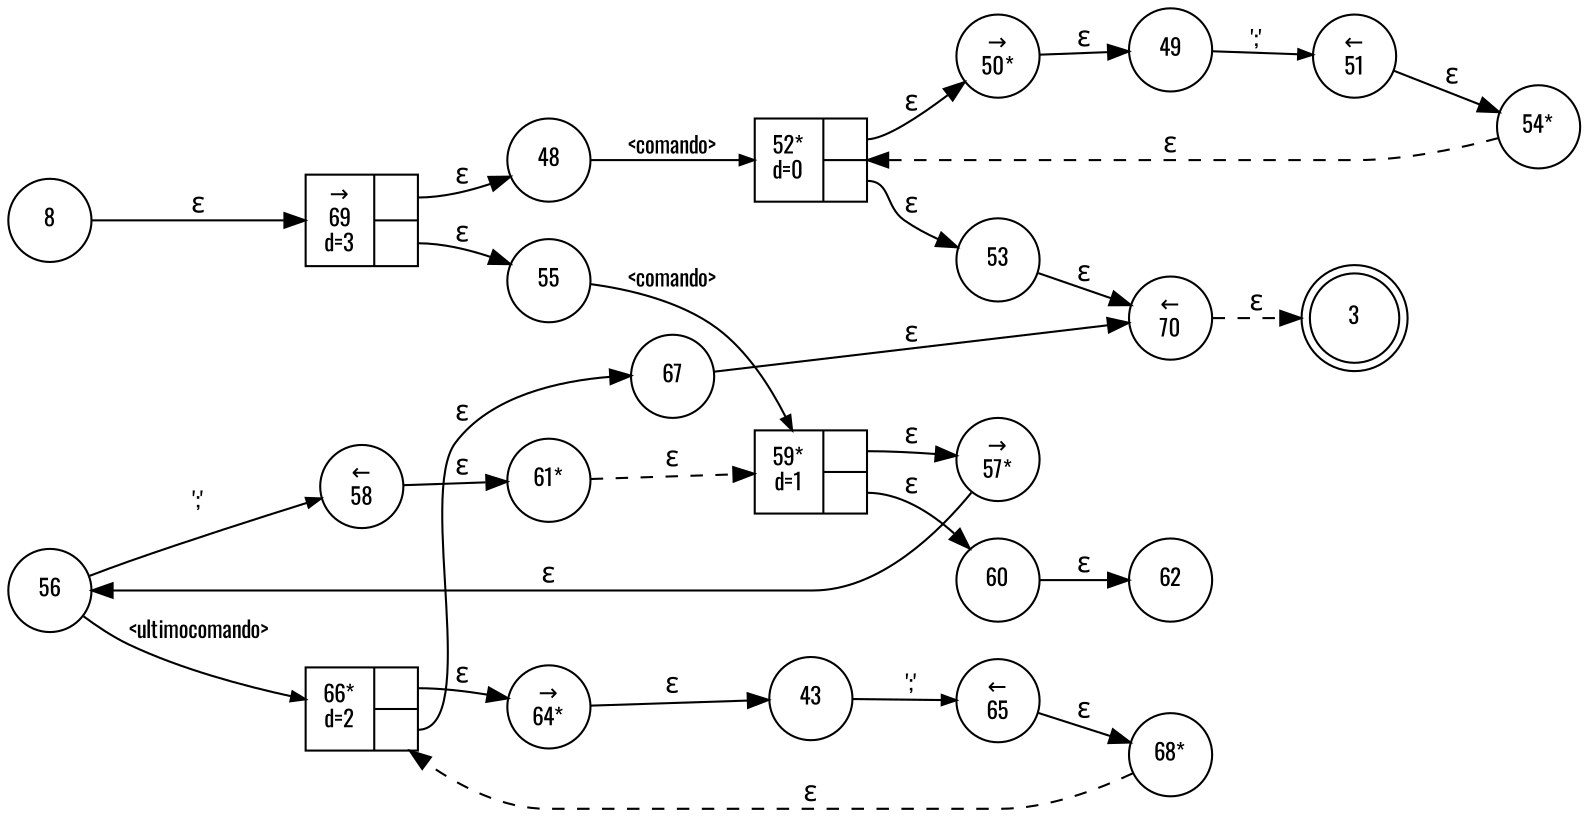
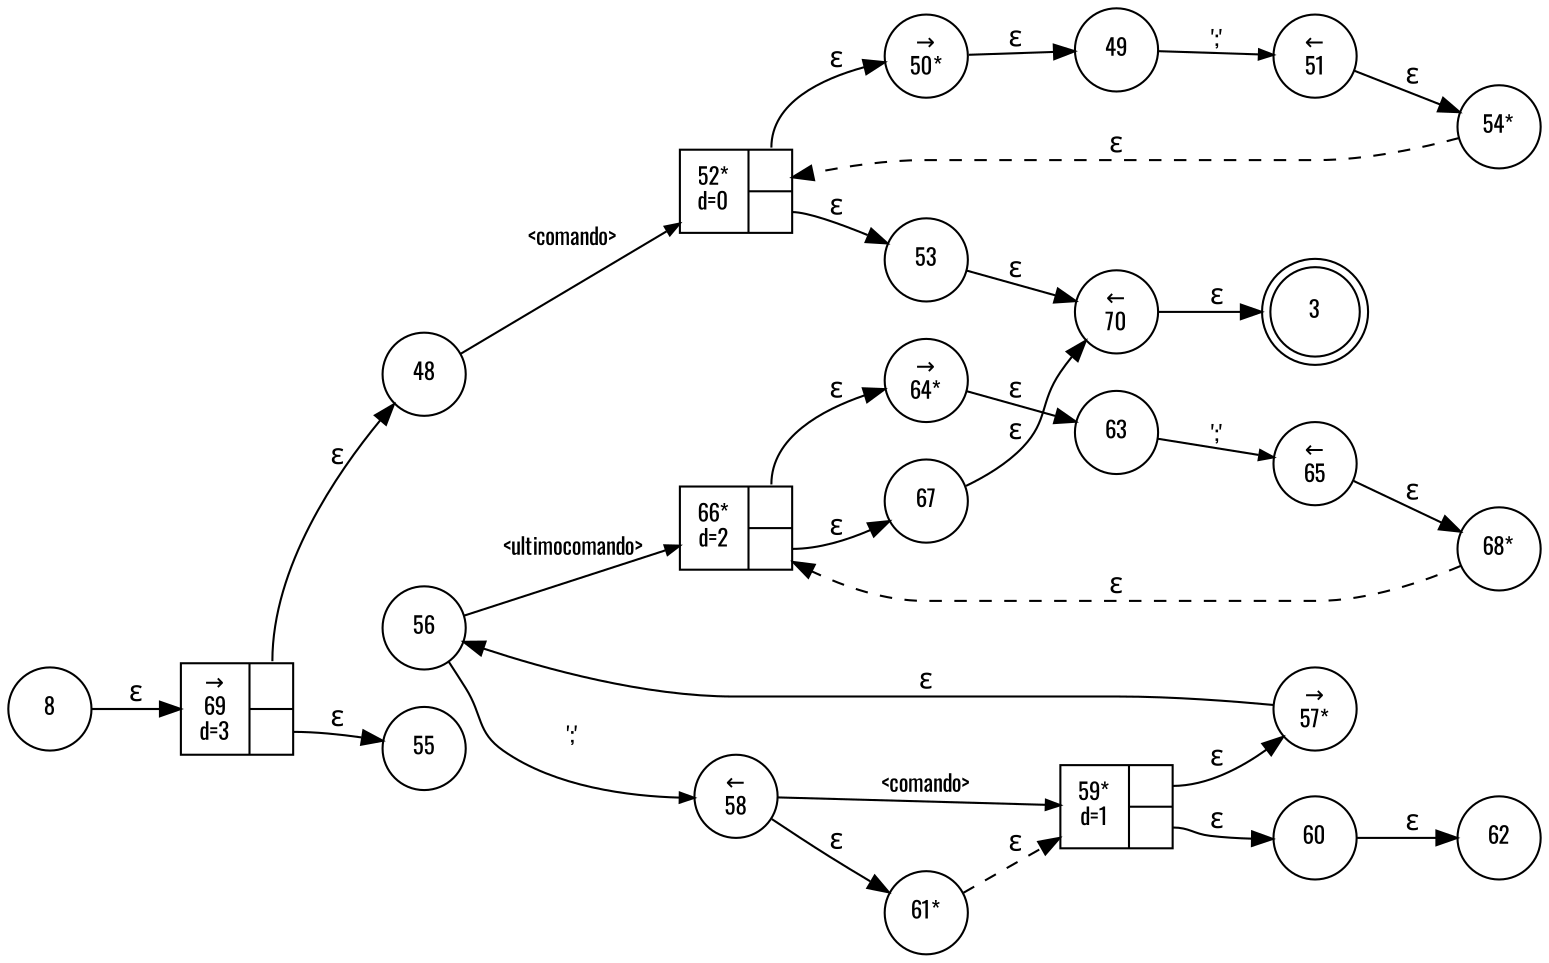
(1246, 318) -> (1200, 312)
(708, 322) -> (911, 801)
(811, 699) -> (1117, 432)
